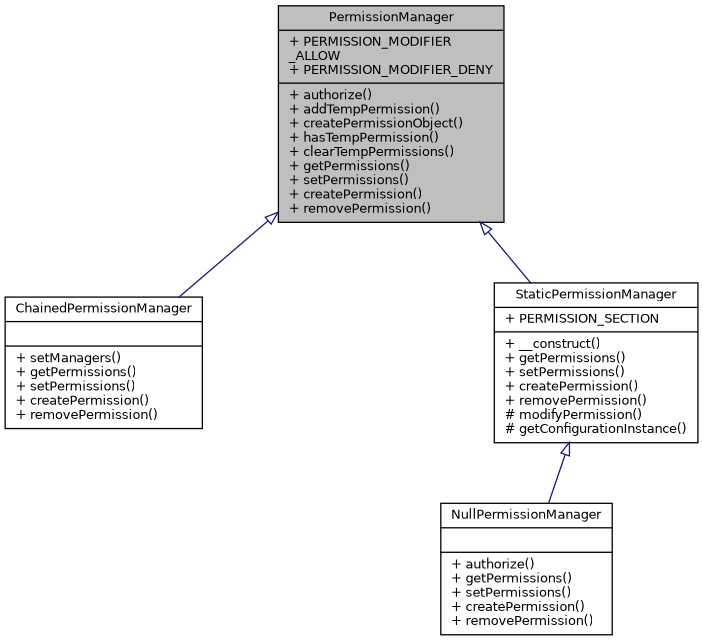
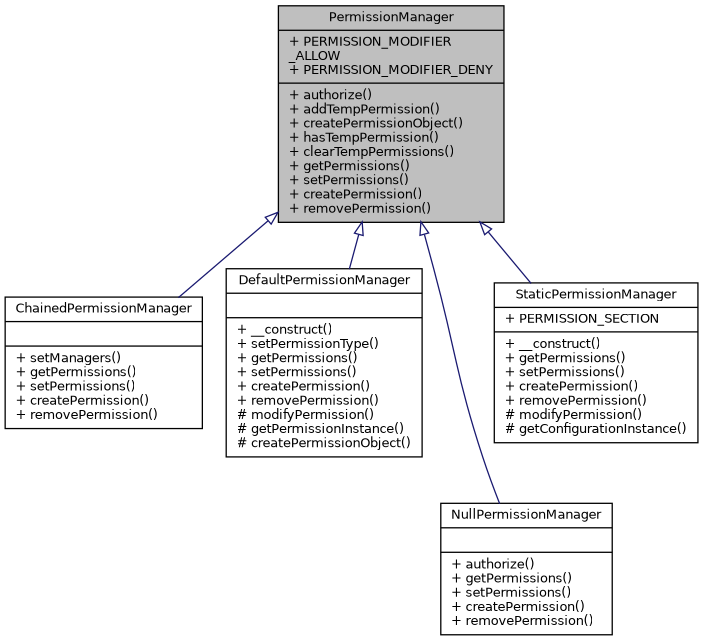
none -> (324, 363)
(557, 479) -> (458, 370)
